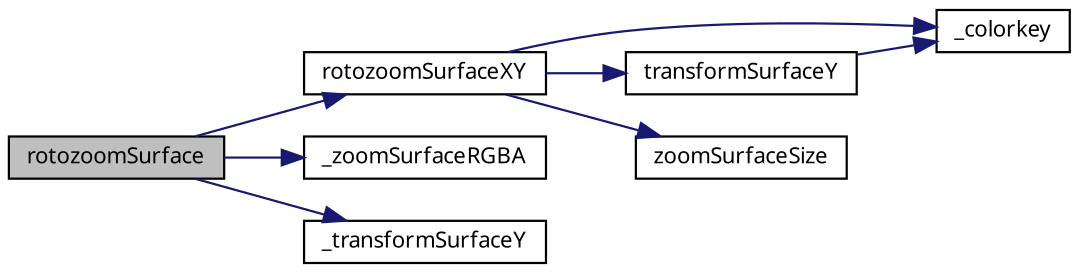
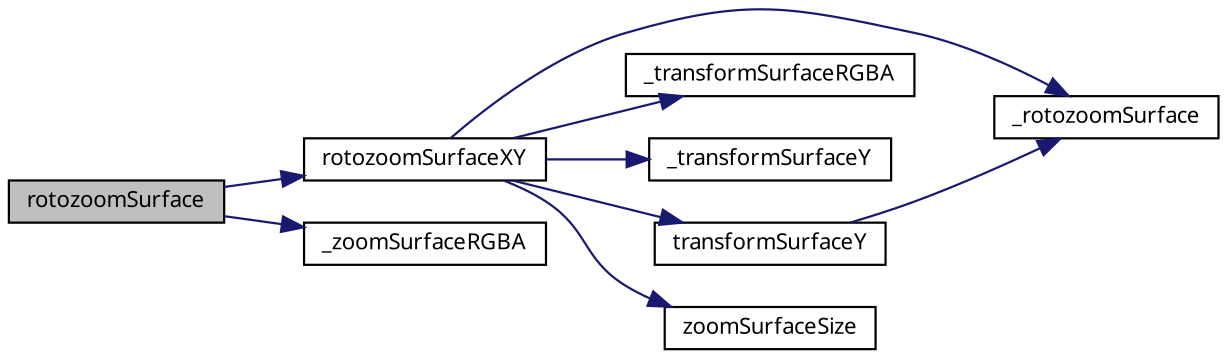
(1003, 31) -> (1106, 117)
none -> (770, 75)
(260, 197) -> (586, 159)
